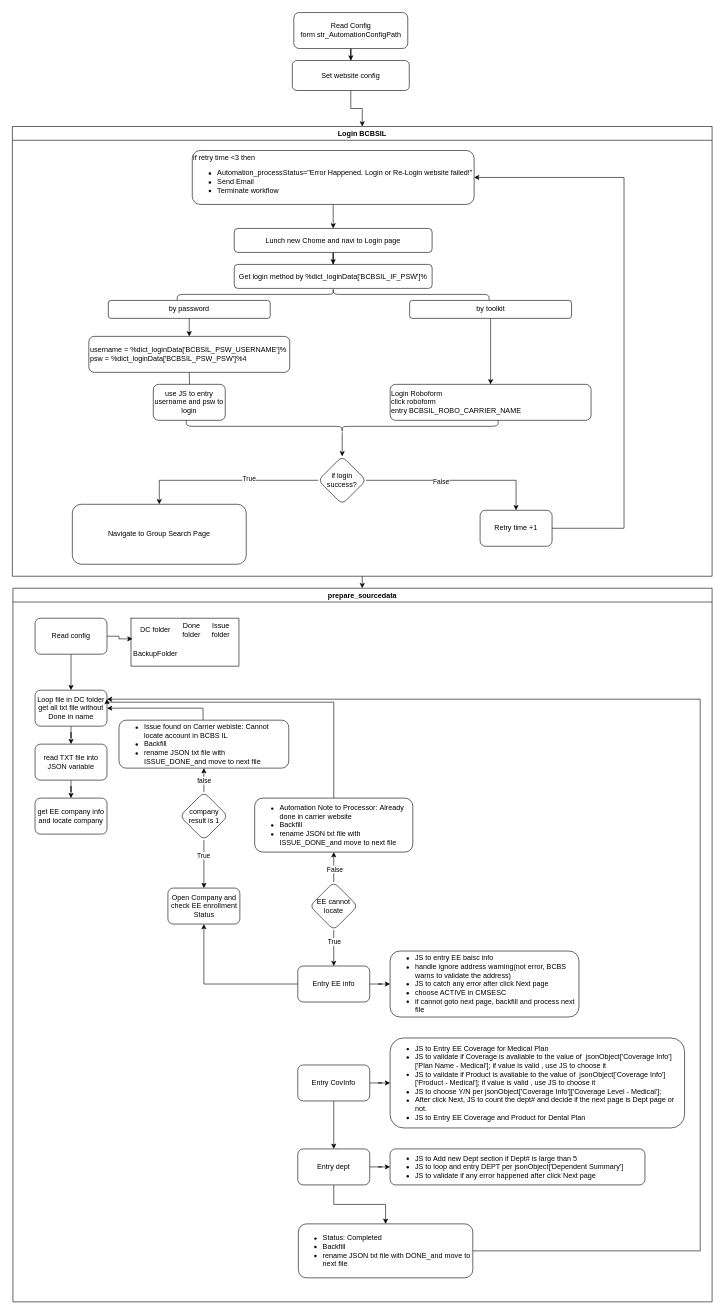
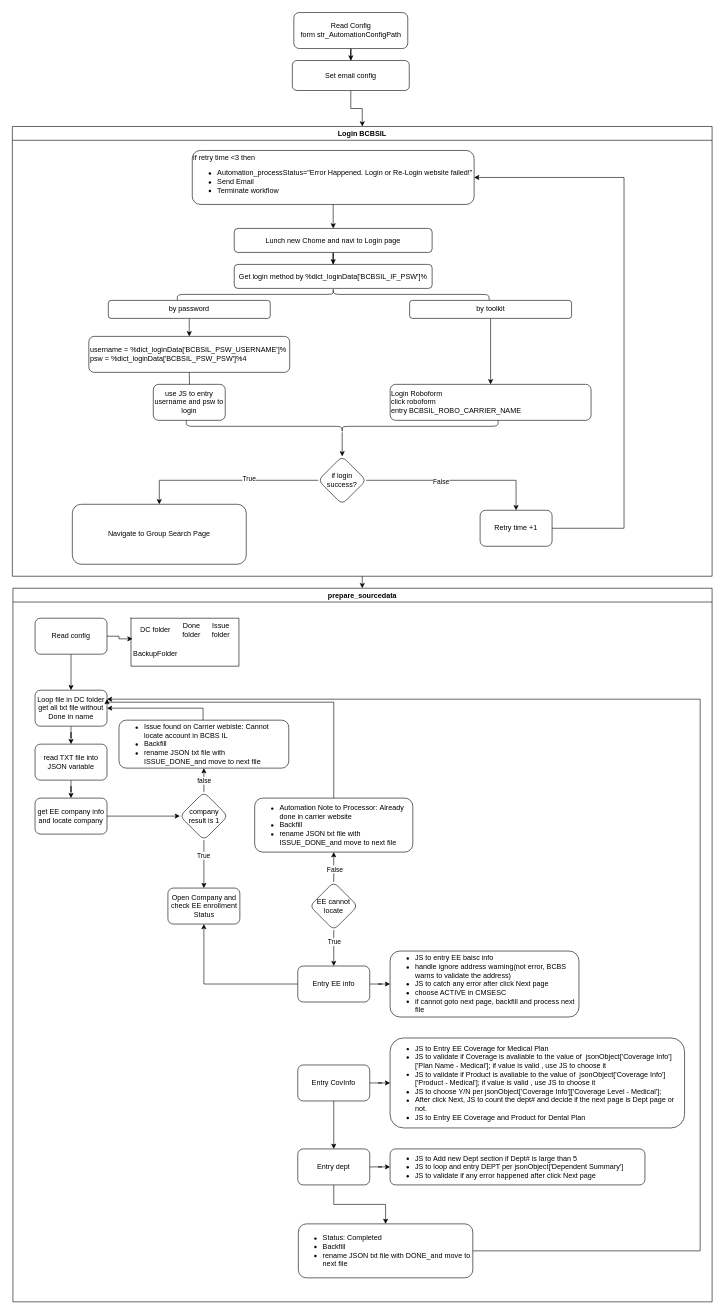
(351, 75) -> (351, 75)
none -> (174, 816)
